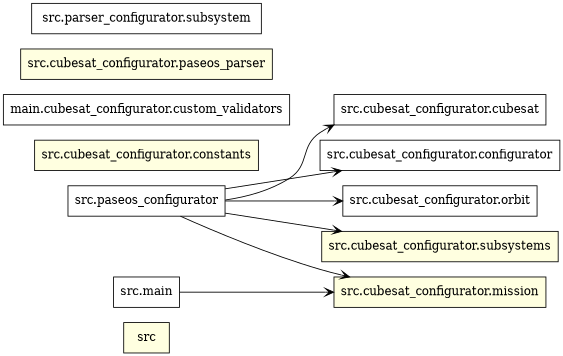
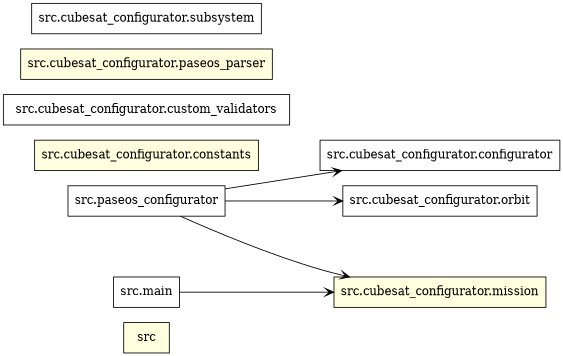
(147, 19) -> (147, 19)
(147, 110) -> (147, 110)
(440, 110) -> none
(440, 247) -> none
